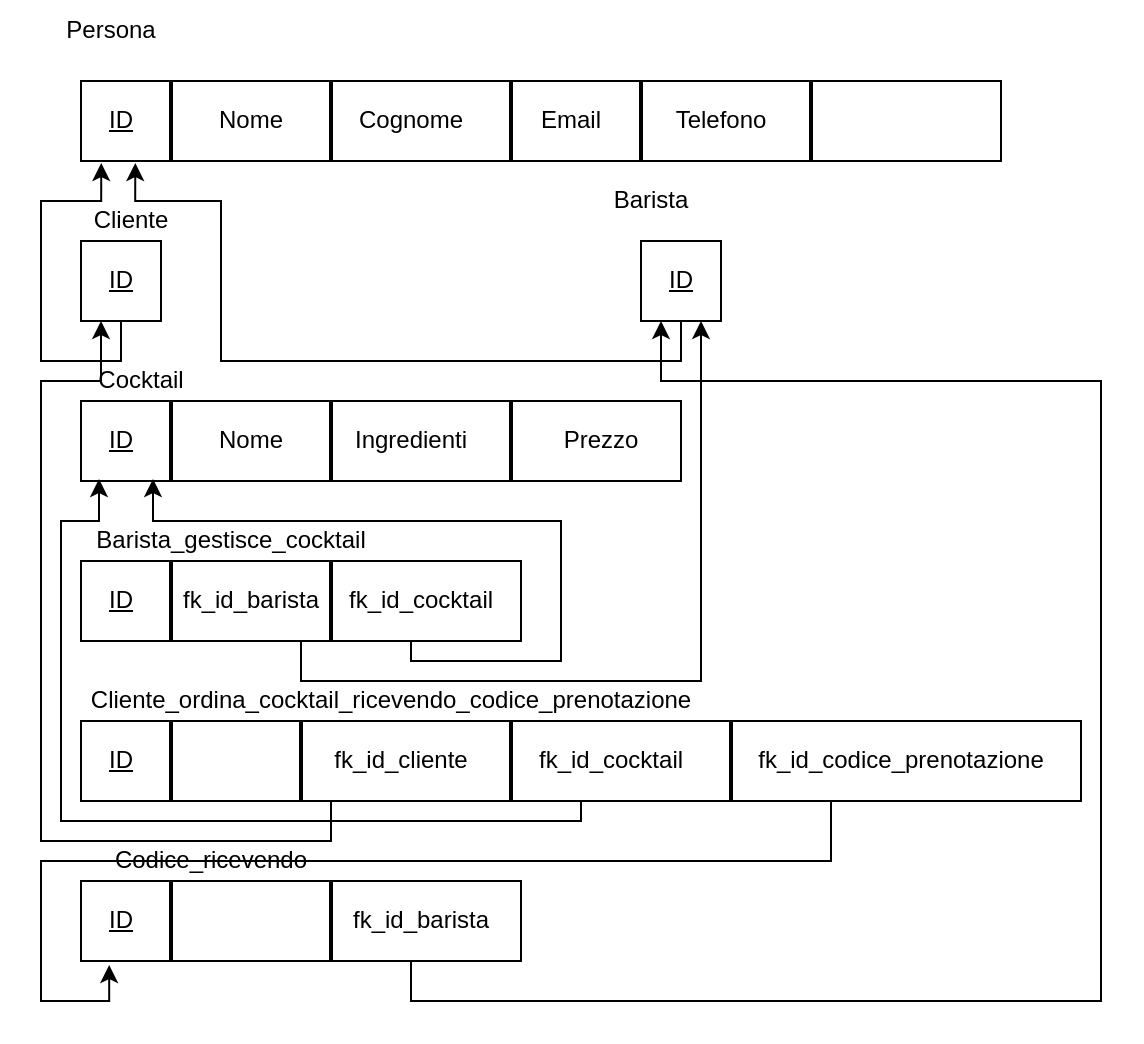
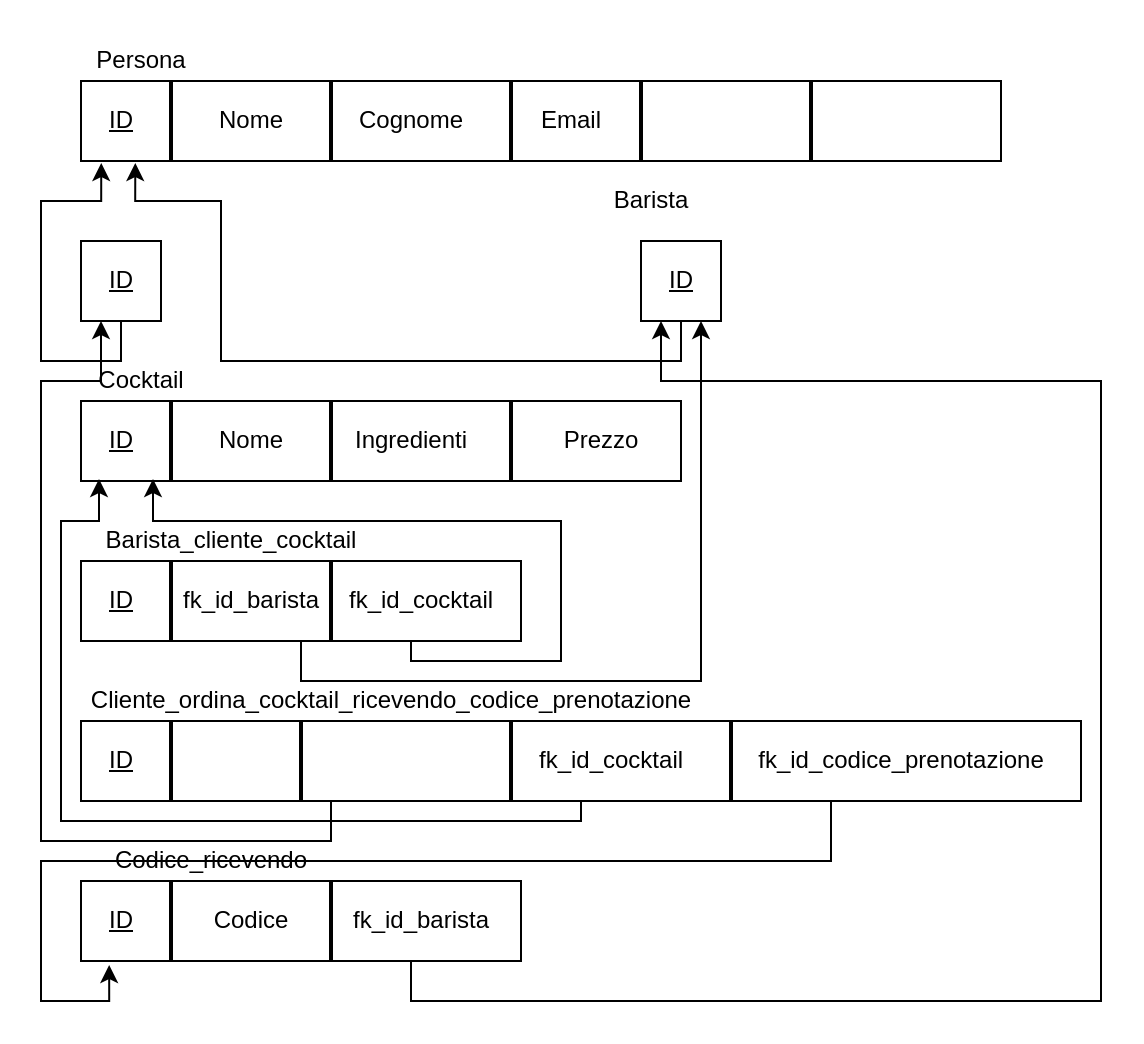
(111, 31) -> (141, 61)
(721, 121) -> none
(131, 221) -> none
(232, 541) -> (232, 541)
(401, 761) -> none
none -> (251, 921)
